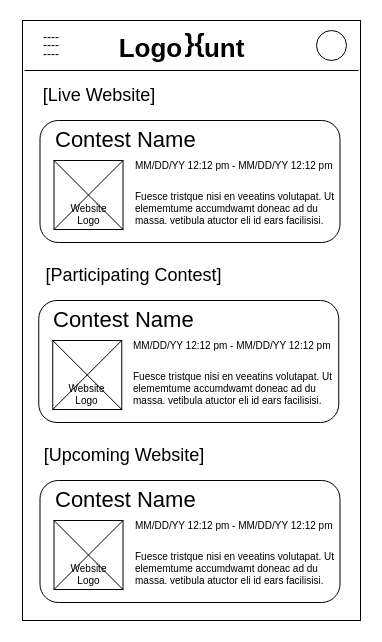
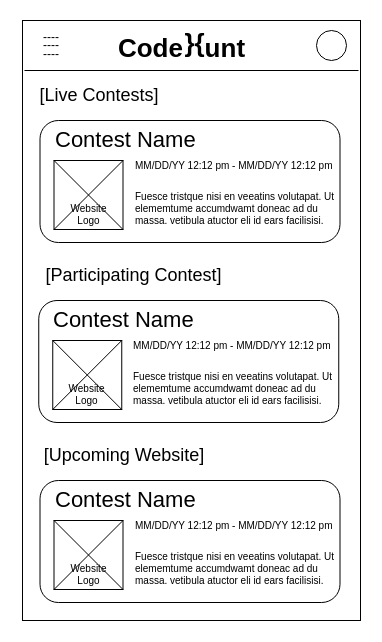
(182, 49) -> (182, 49)
(100, 96) -> (100, 96)
